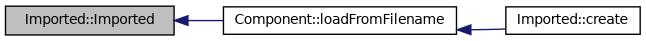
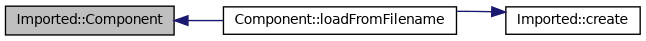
(90, 21) -> (90, 21)
(488, 29) -> (474, 11)
